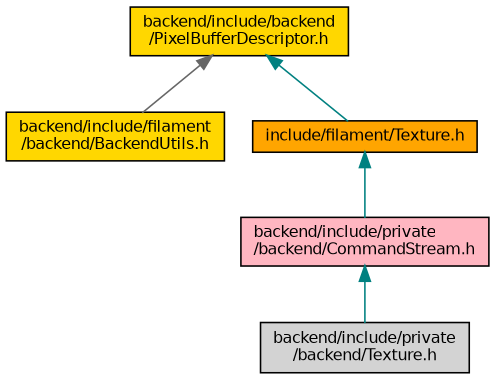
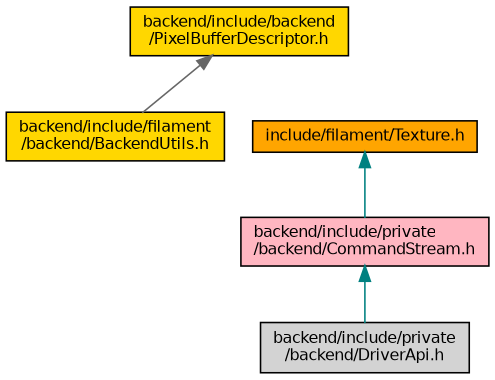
(314, 93) -> none
(365, 348) -> (365, 348)
